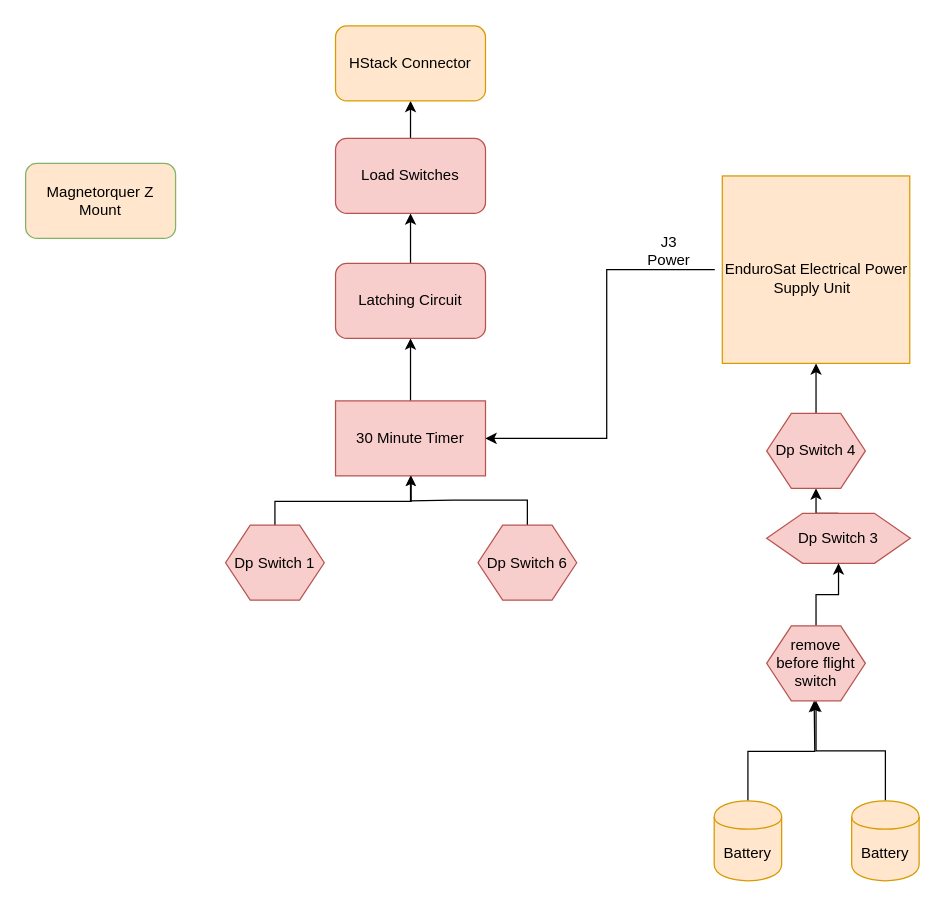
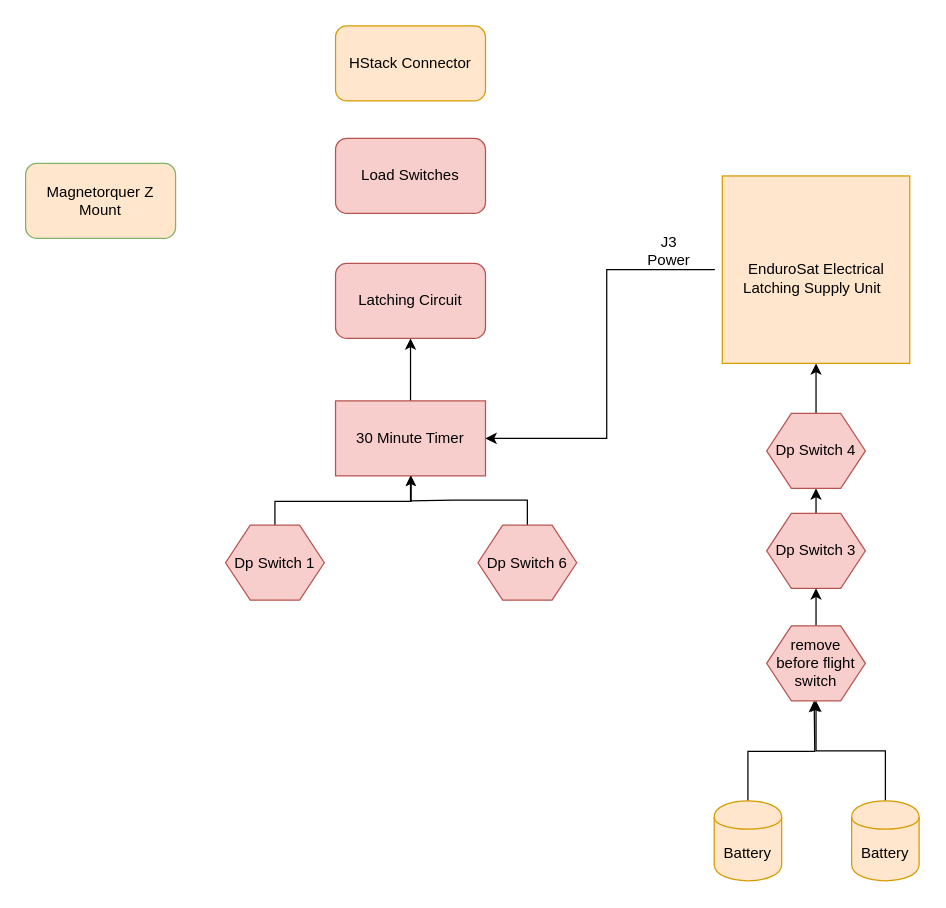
(411, 115) -> none
(411, 242) -> none
(817, 269) -> (817, 269)
(839, 538) -> (816, 551)
